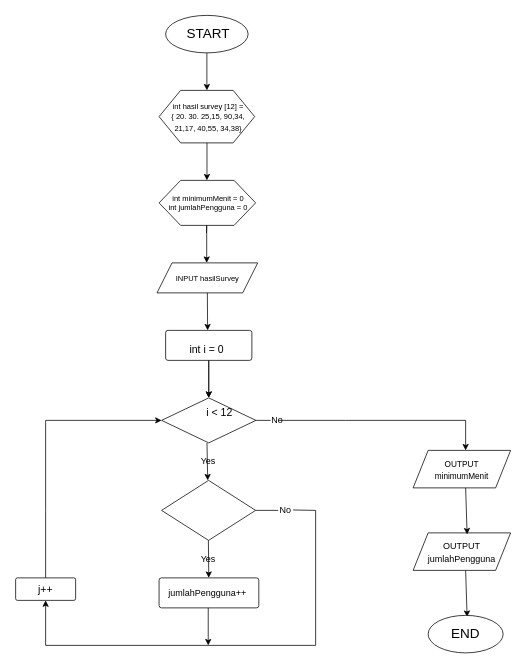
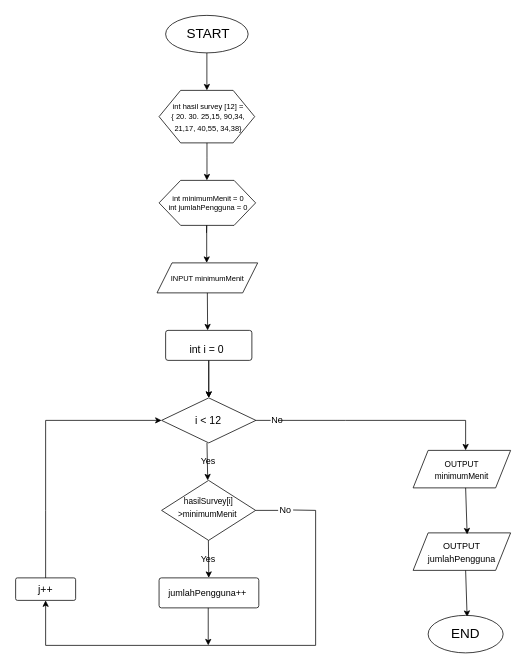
(207, 278) -> (207, 278)
(220, 413) -> (208, 420)
none -> (209, 507)
